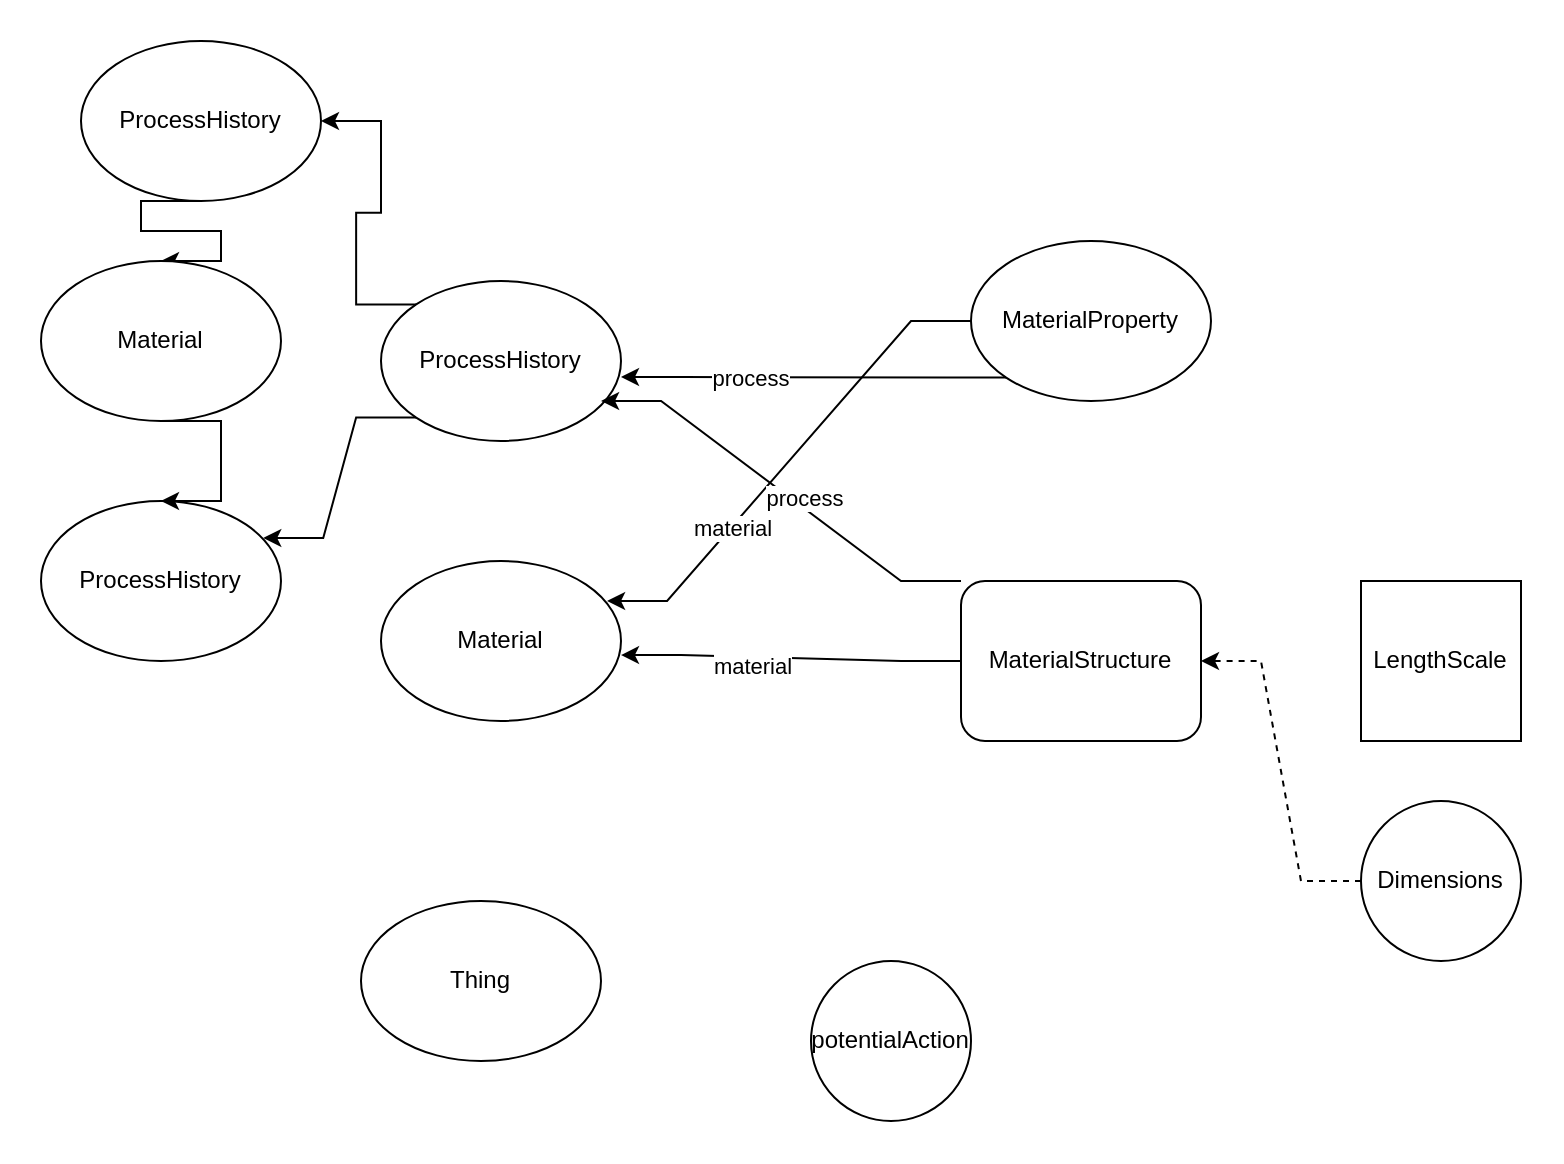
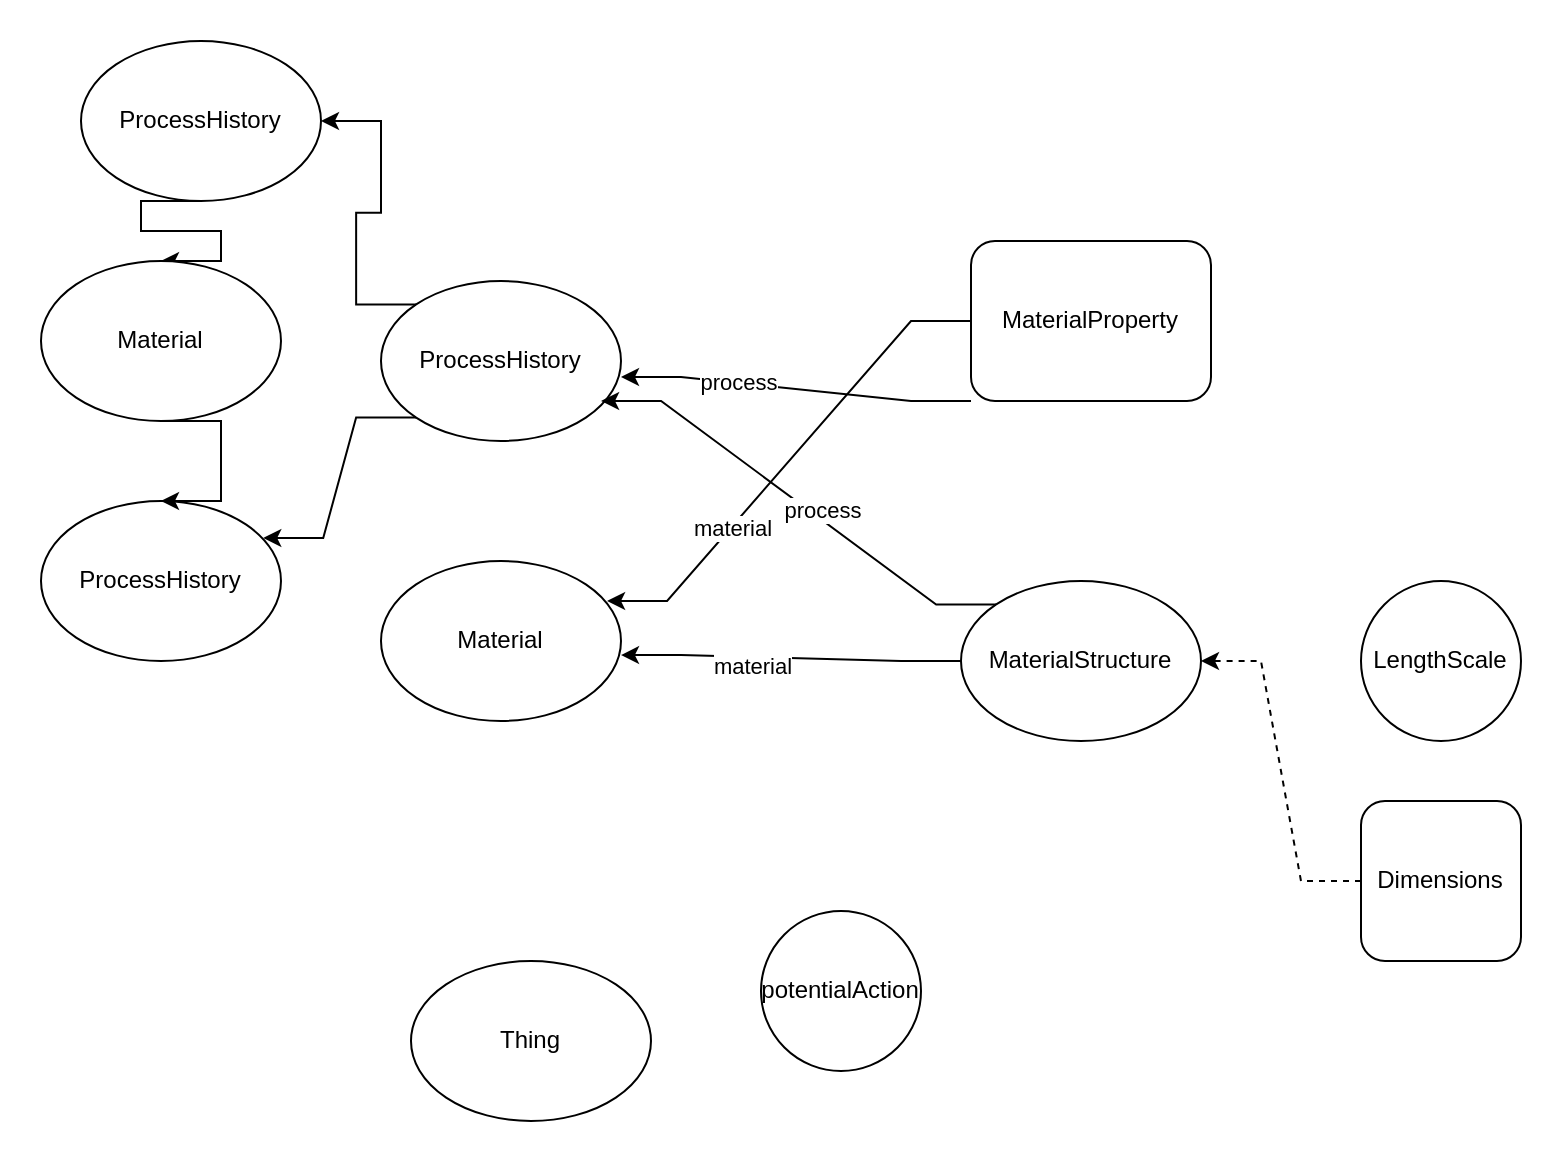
(1091, 321) -> (1091, 321)
(1081, 661) -> (1081, 661)
(1441, 661) -> (1441, 661)
(1441, 881) -> (1441, 881)
(481, 981) -> (531, 1041)
(891, 1041) -> (841, 991)
